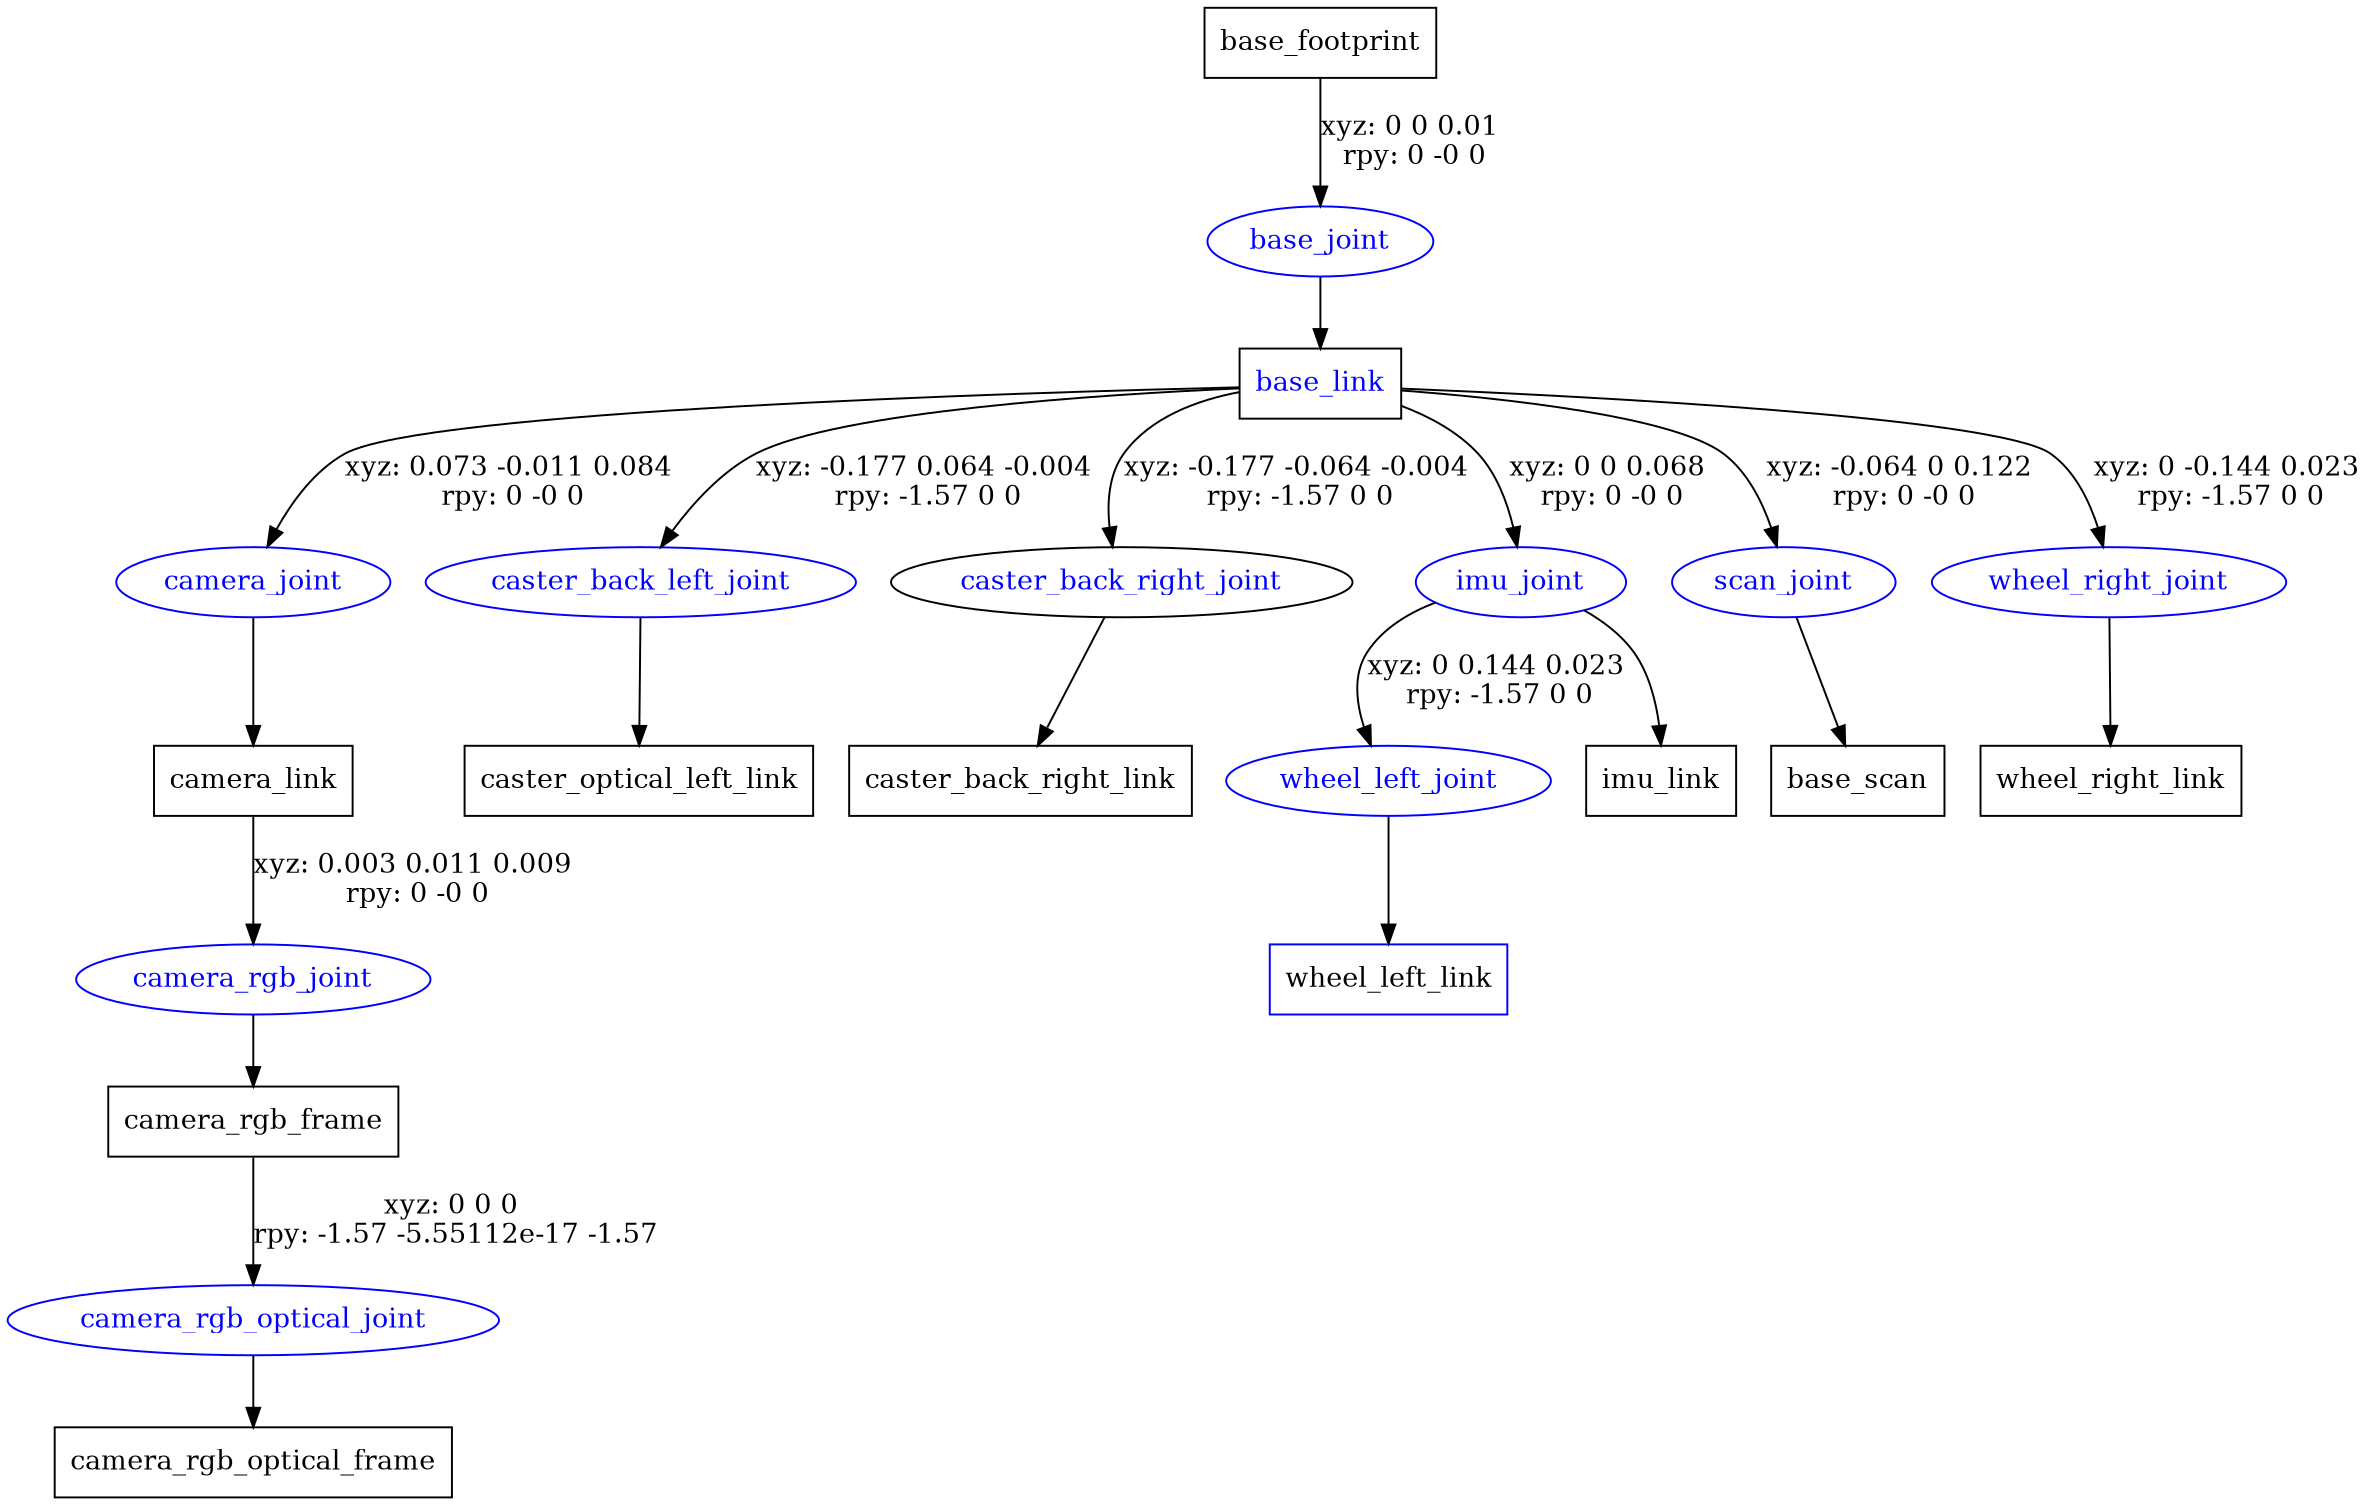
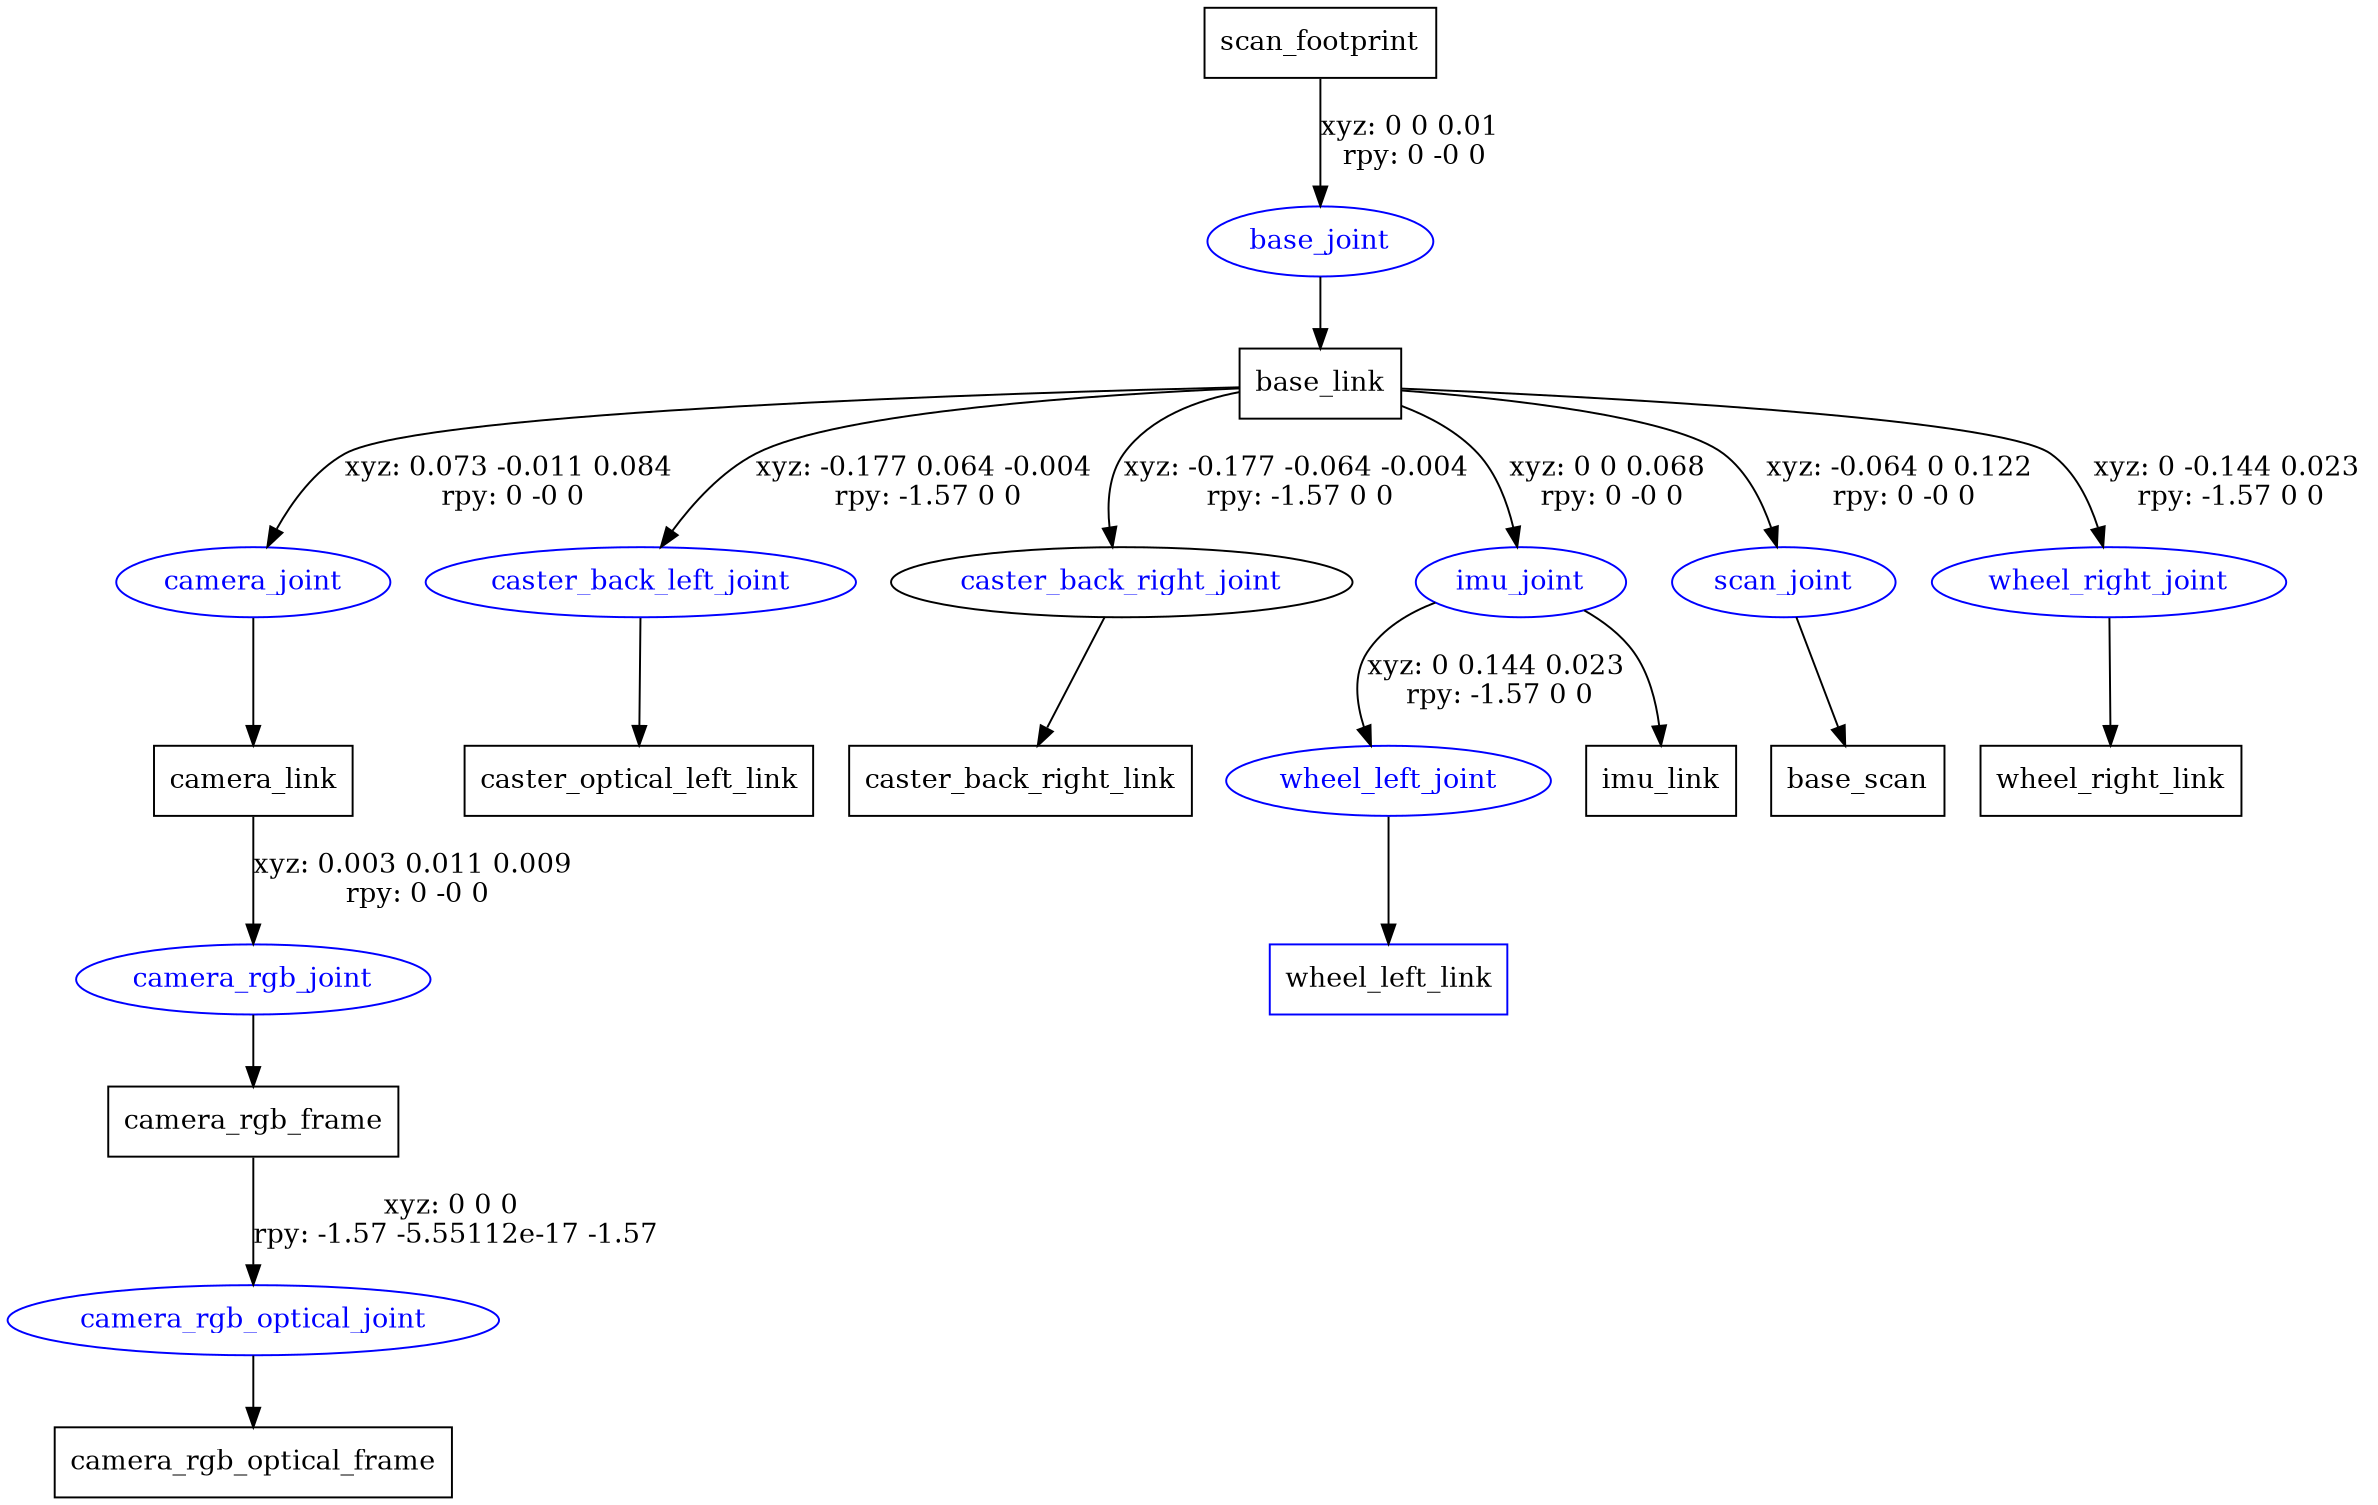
(1320, 43) -> (1320, 43)
(1320, 384) -> (1320, 384)
